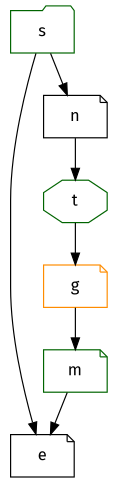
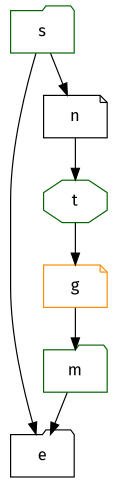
(75, 371) -> (75, 371)
(42, 456) -> (42, 456)
